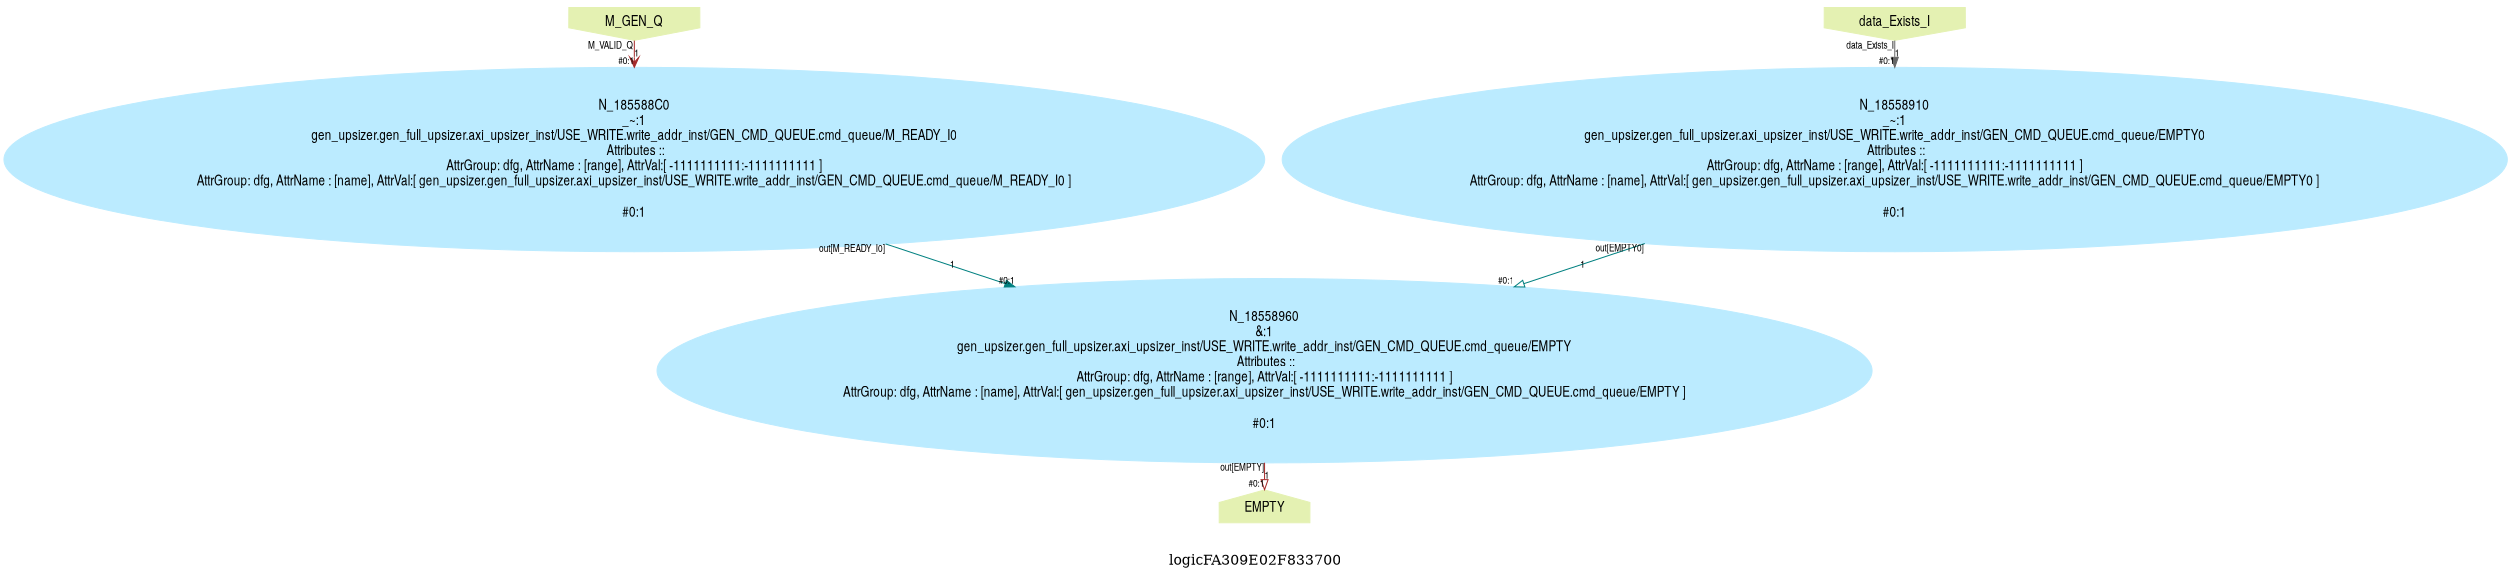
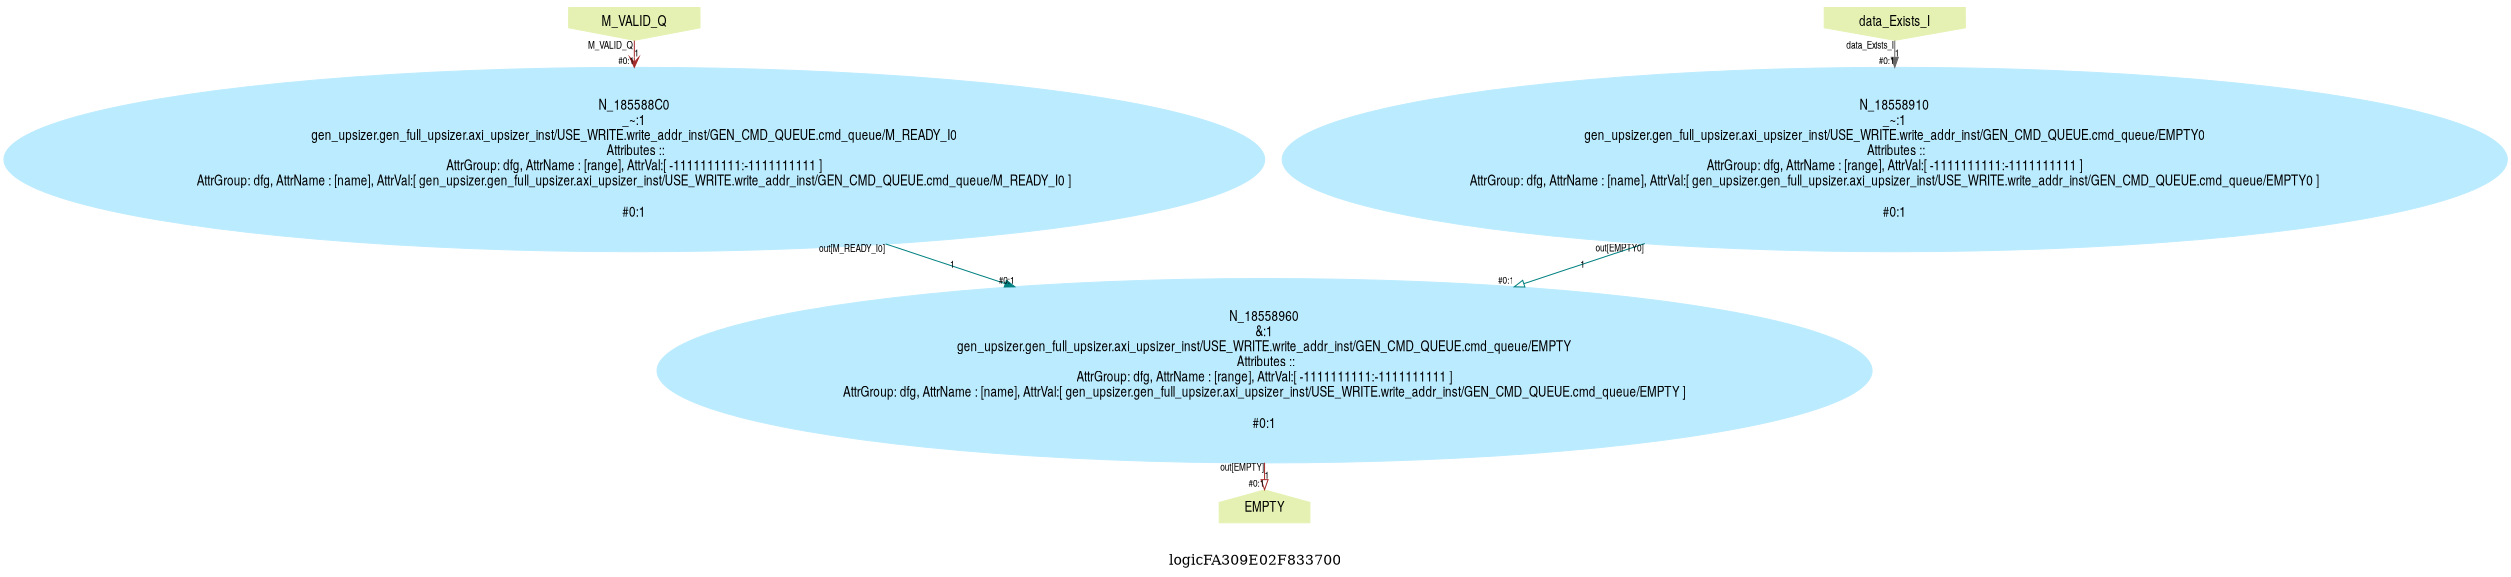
(634, 22) -> (634, 22)
